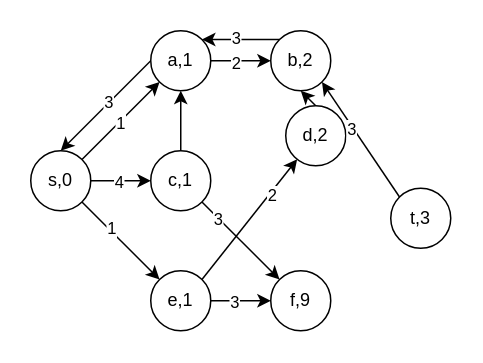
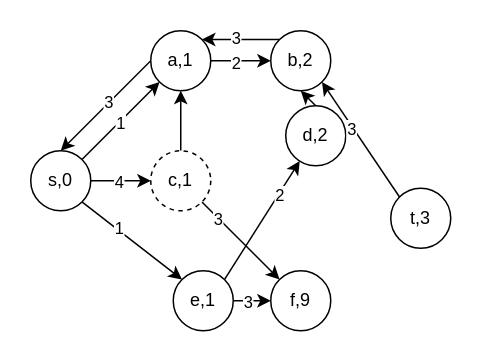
(181, 181) -> (181, 181)
(181, 301) -> (203, 301)
